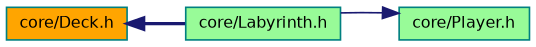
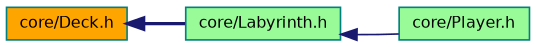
(362, 13) -> (378, 35)
